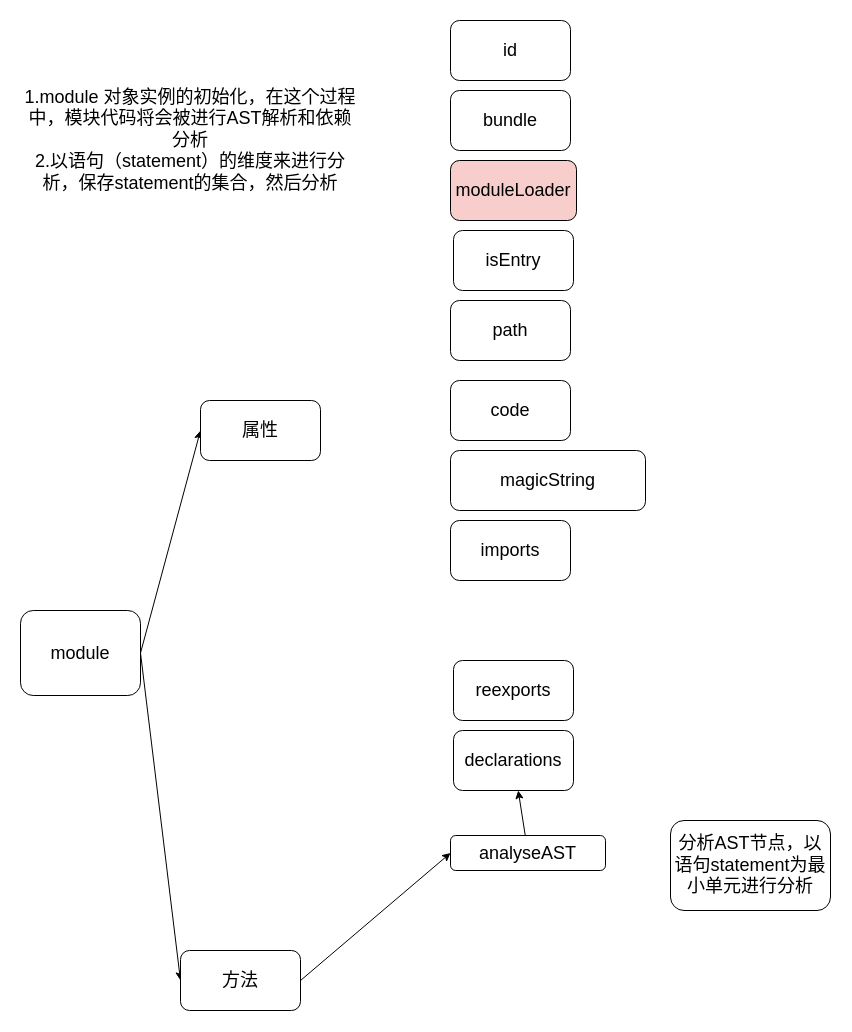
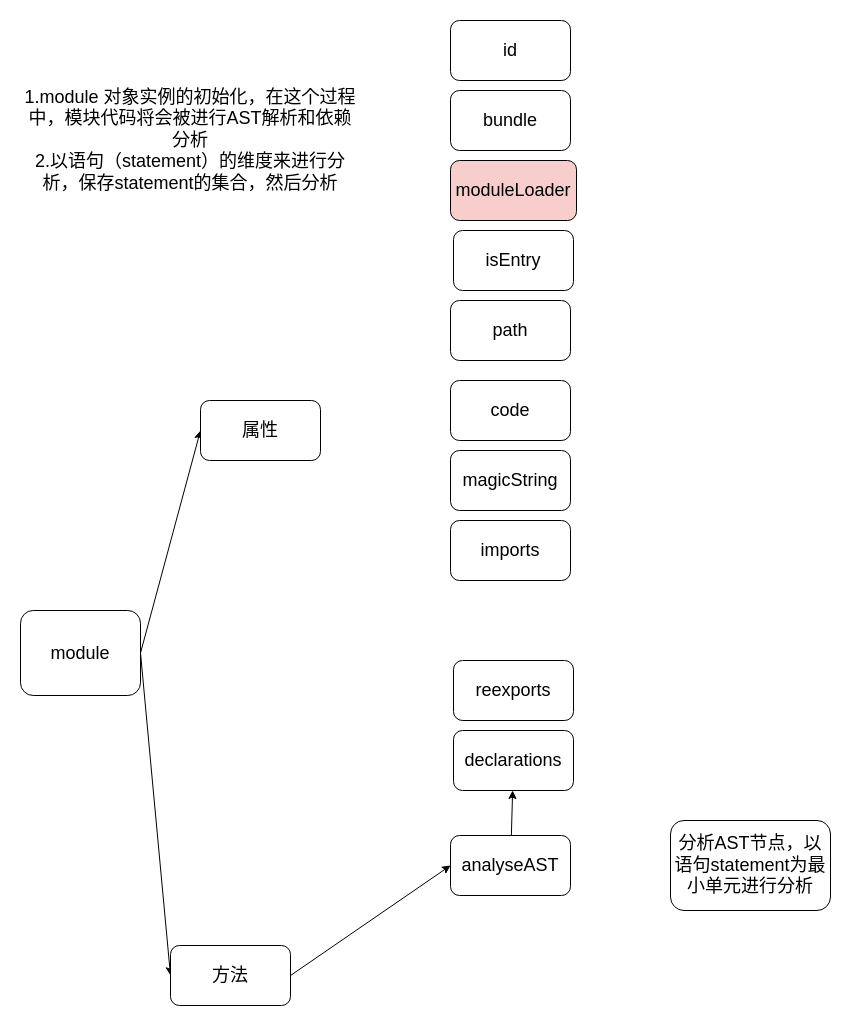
(548, 481) -> (511, 481)
(528, 853) -> (511, 866)
(241, 981) -> (231, 976)
